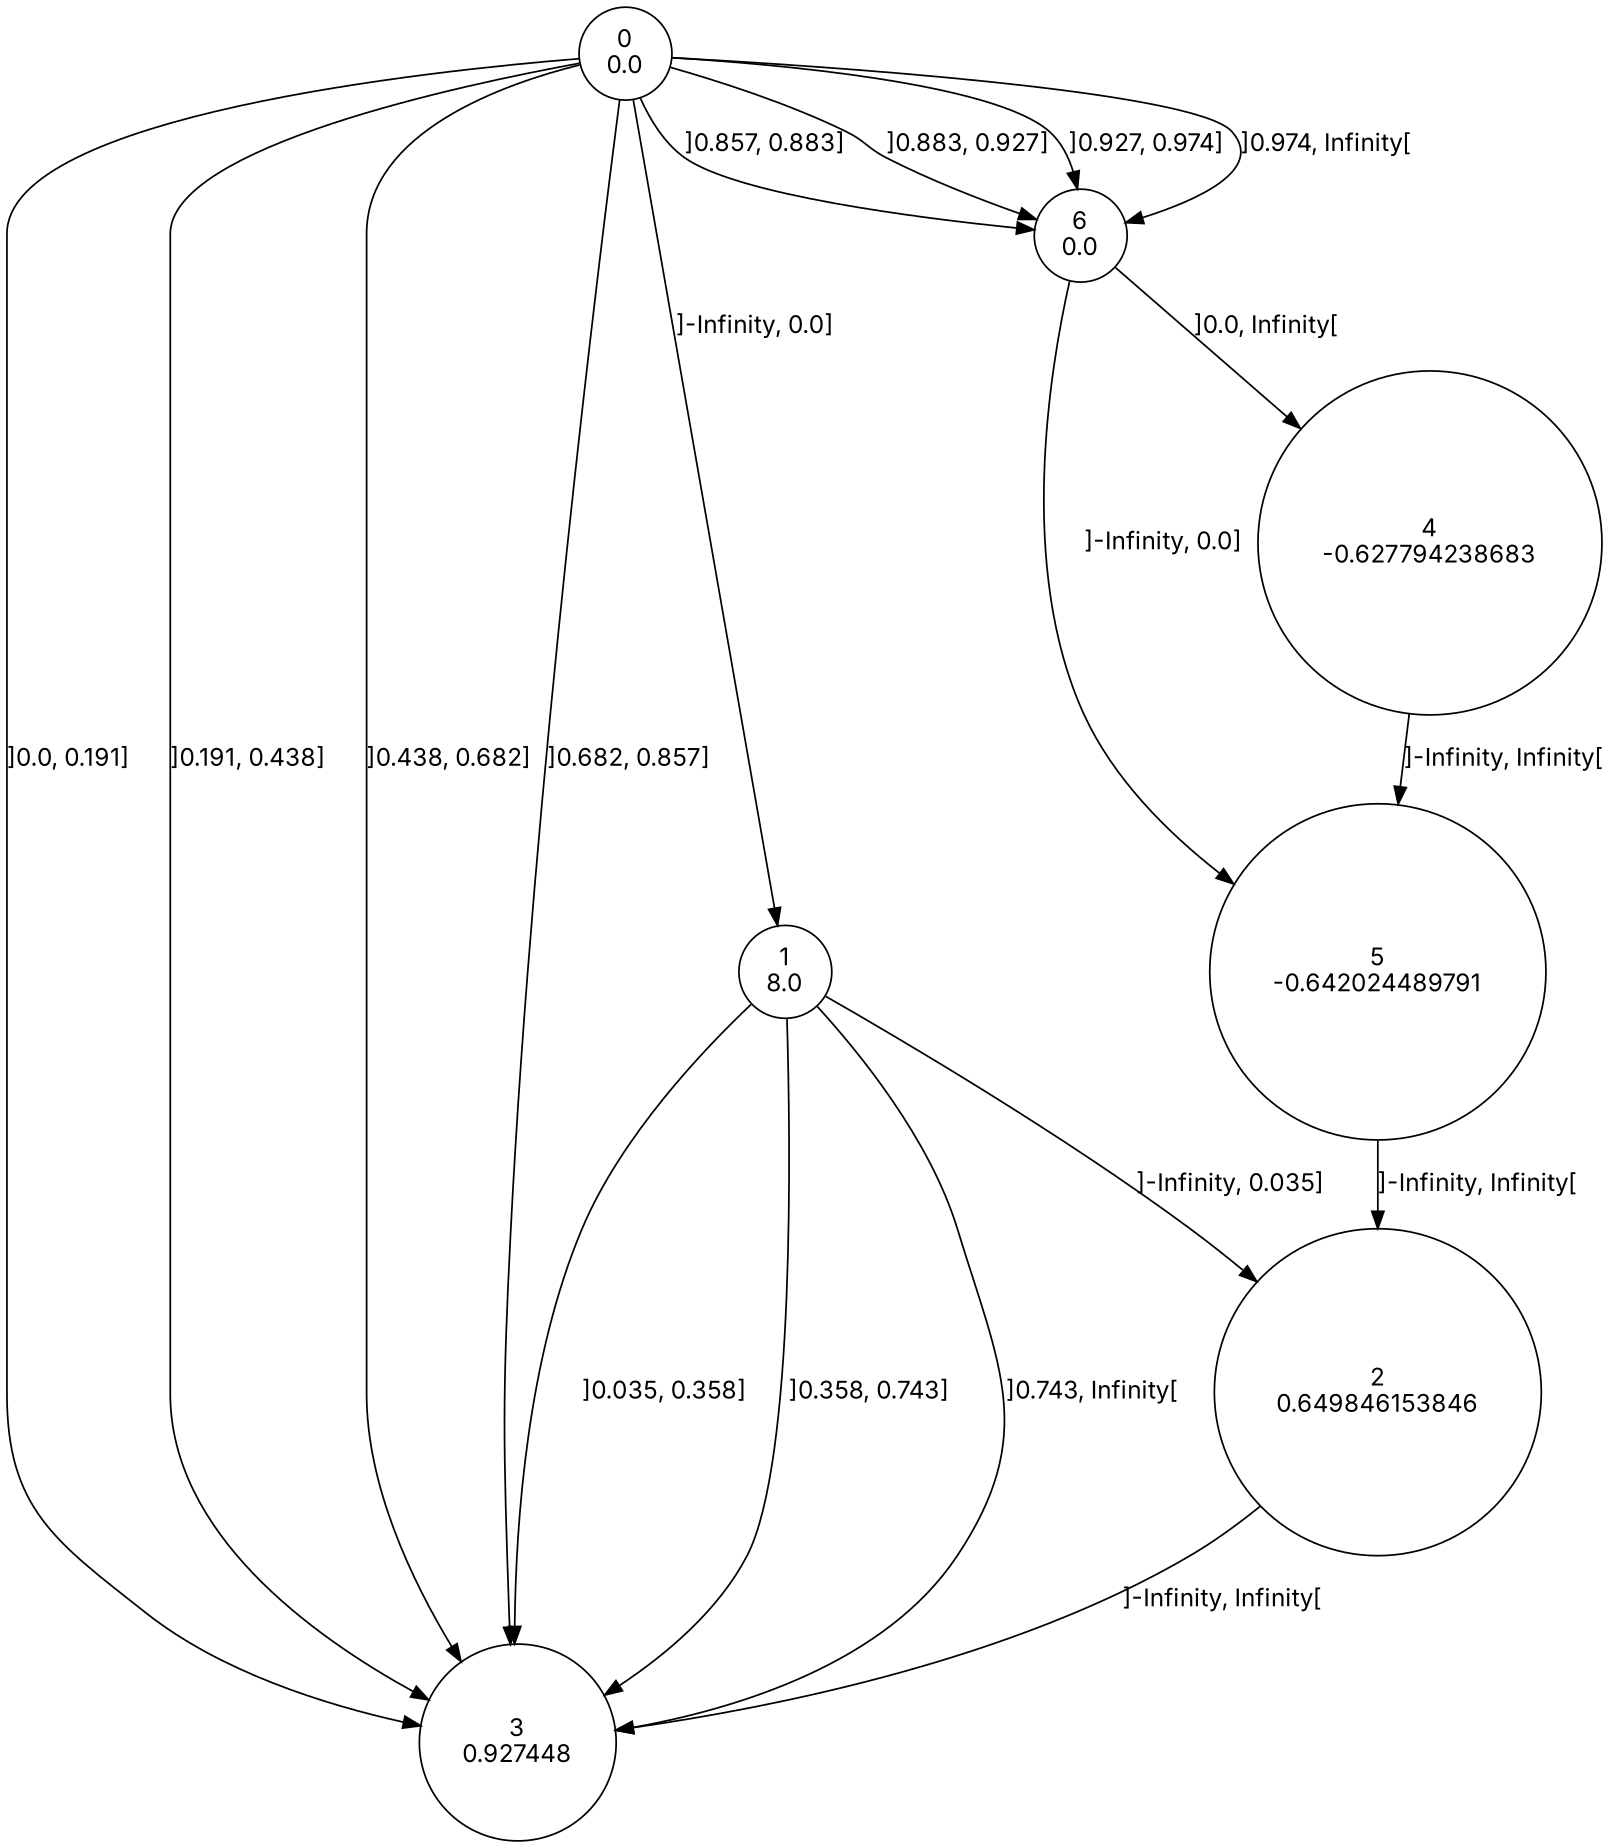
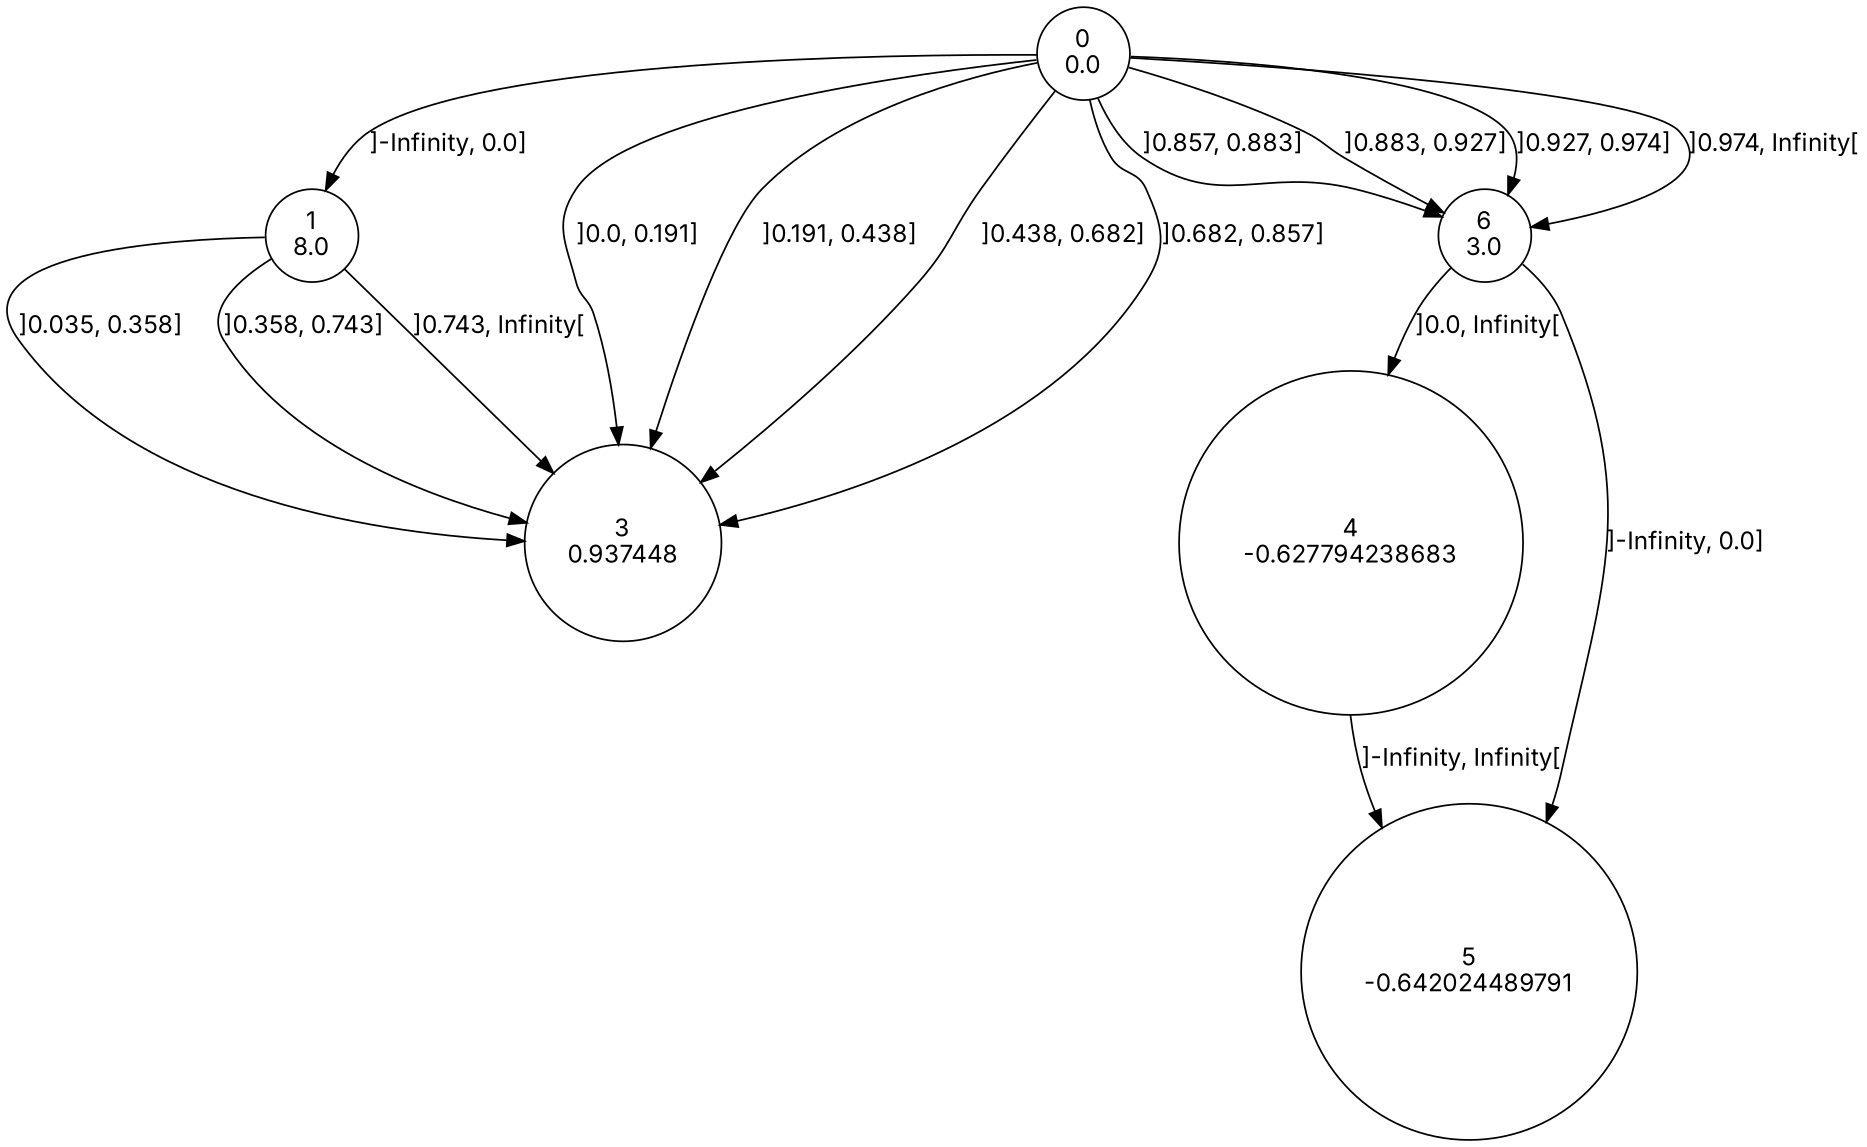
(1081, 236) -> (1485, 236)
(1378, 1392) -> none
(518, 1742) -> (623, 543)
